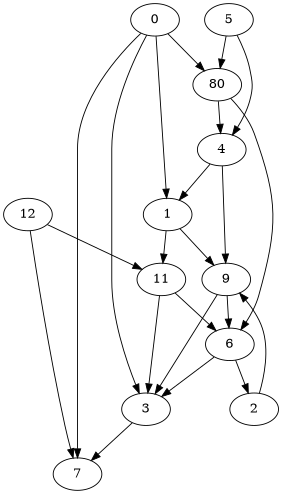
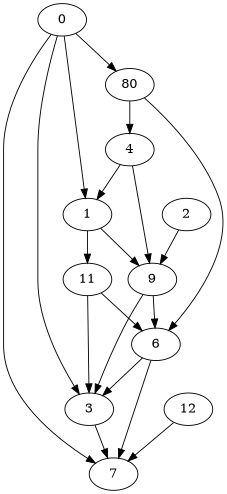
(229, 20) -> none
(91, 245) -> none
(240, 372) -> (136, 405)
